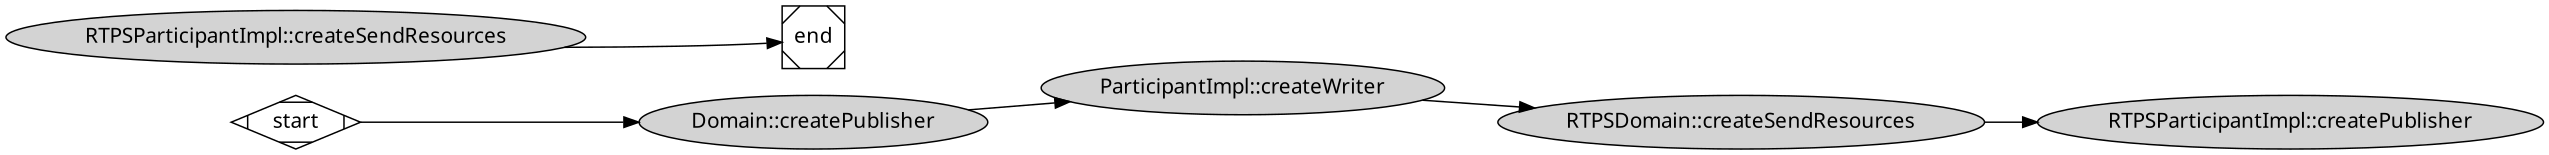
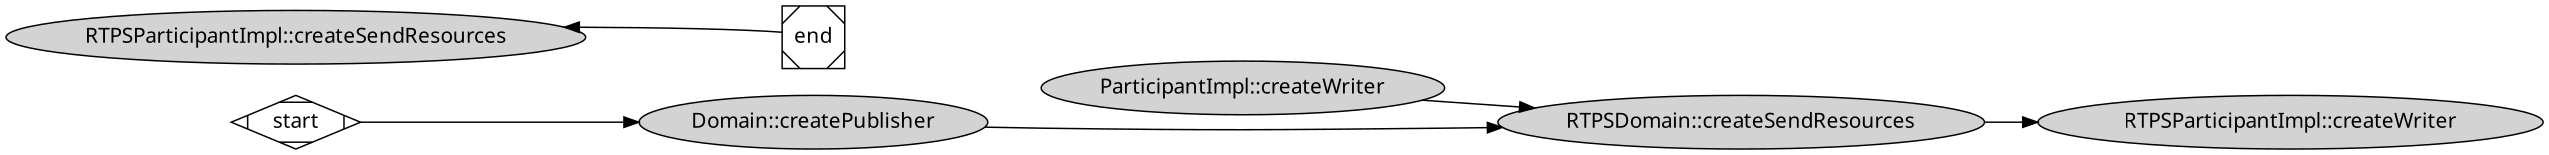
(666, 46) -> (681, 28)
(1012, 106) -> (1236, 130)
(2291, 122) -> (2291, 122)
